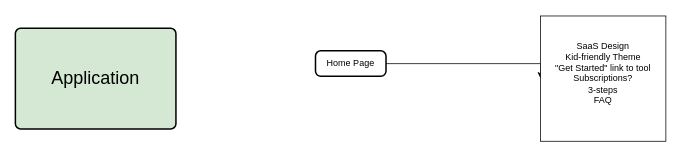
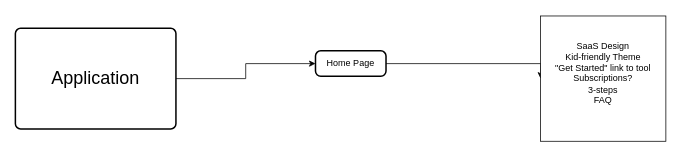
none -> (246, 73)
(96, 78) -> (96, 78)
